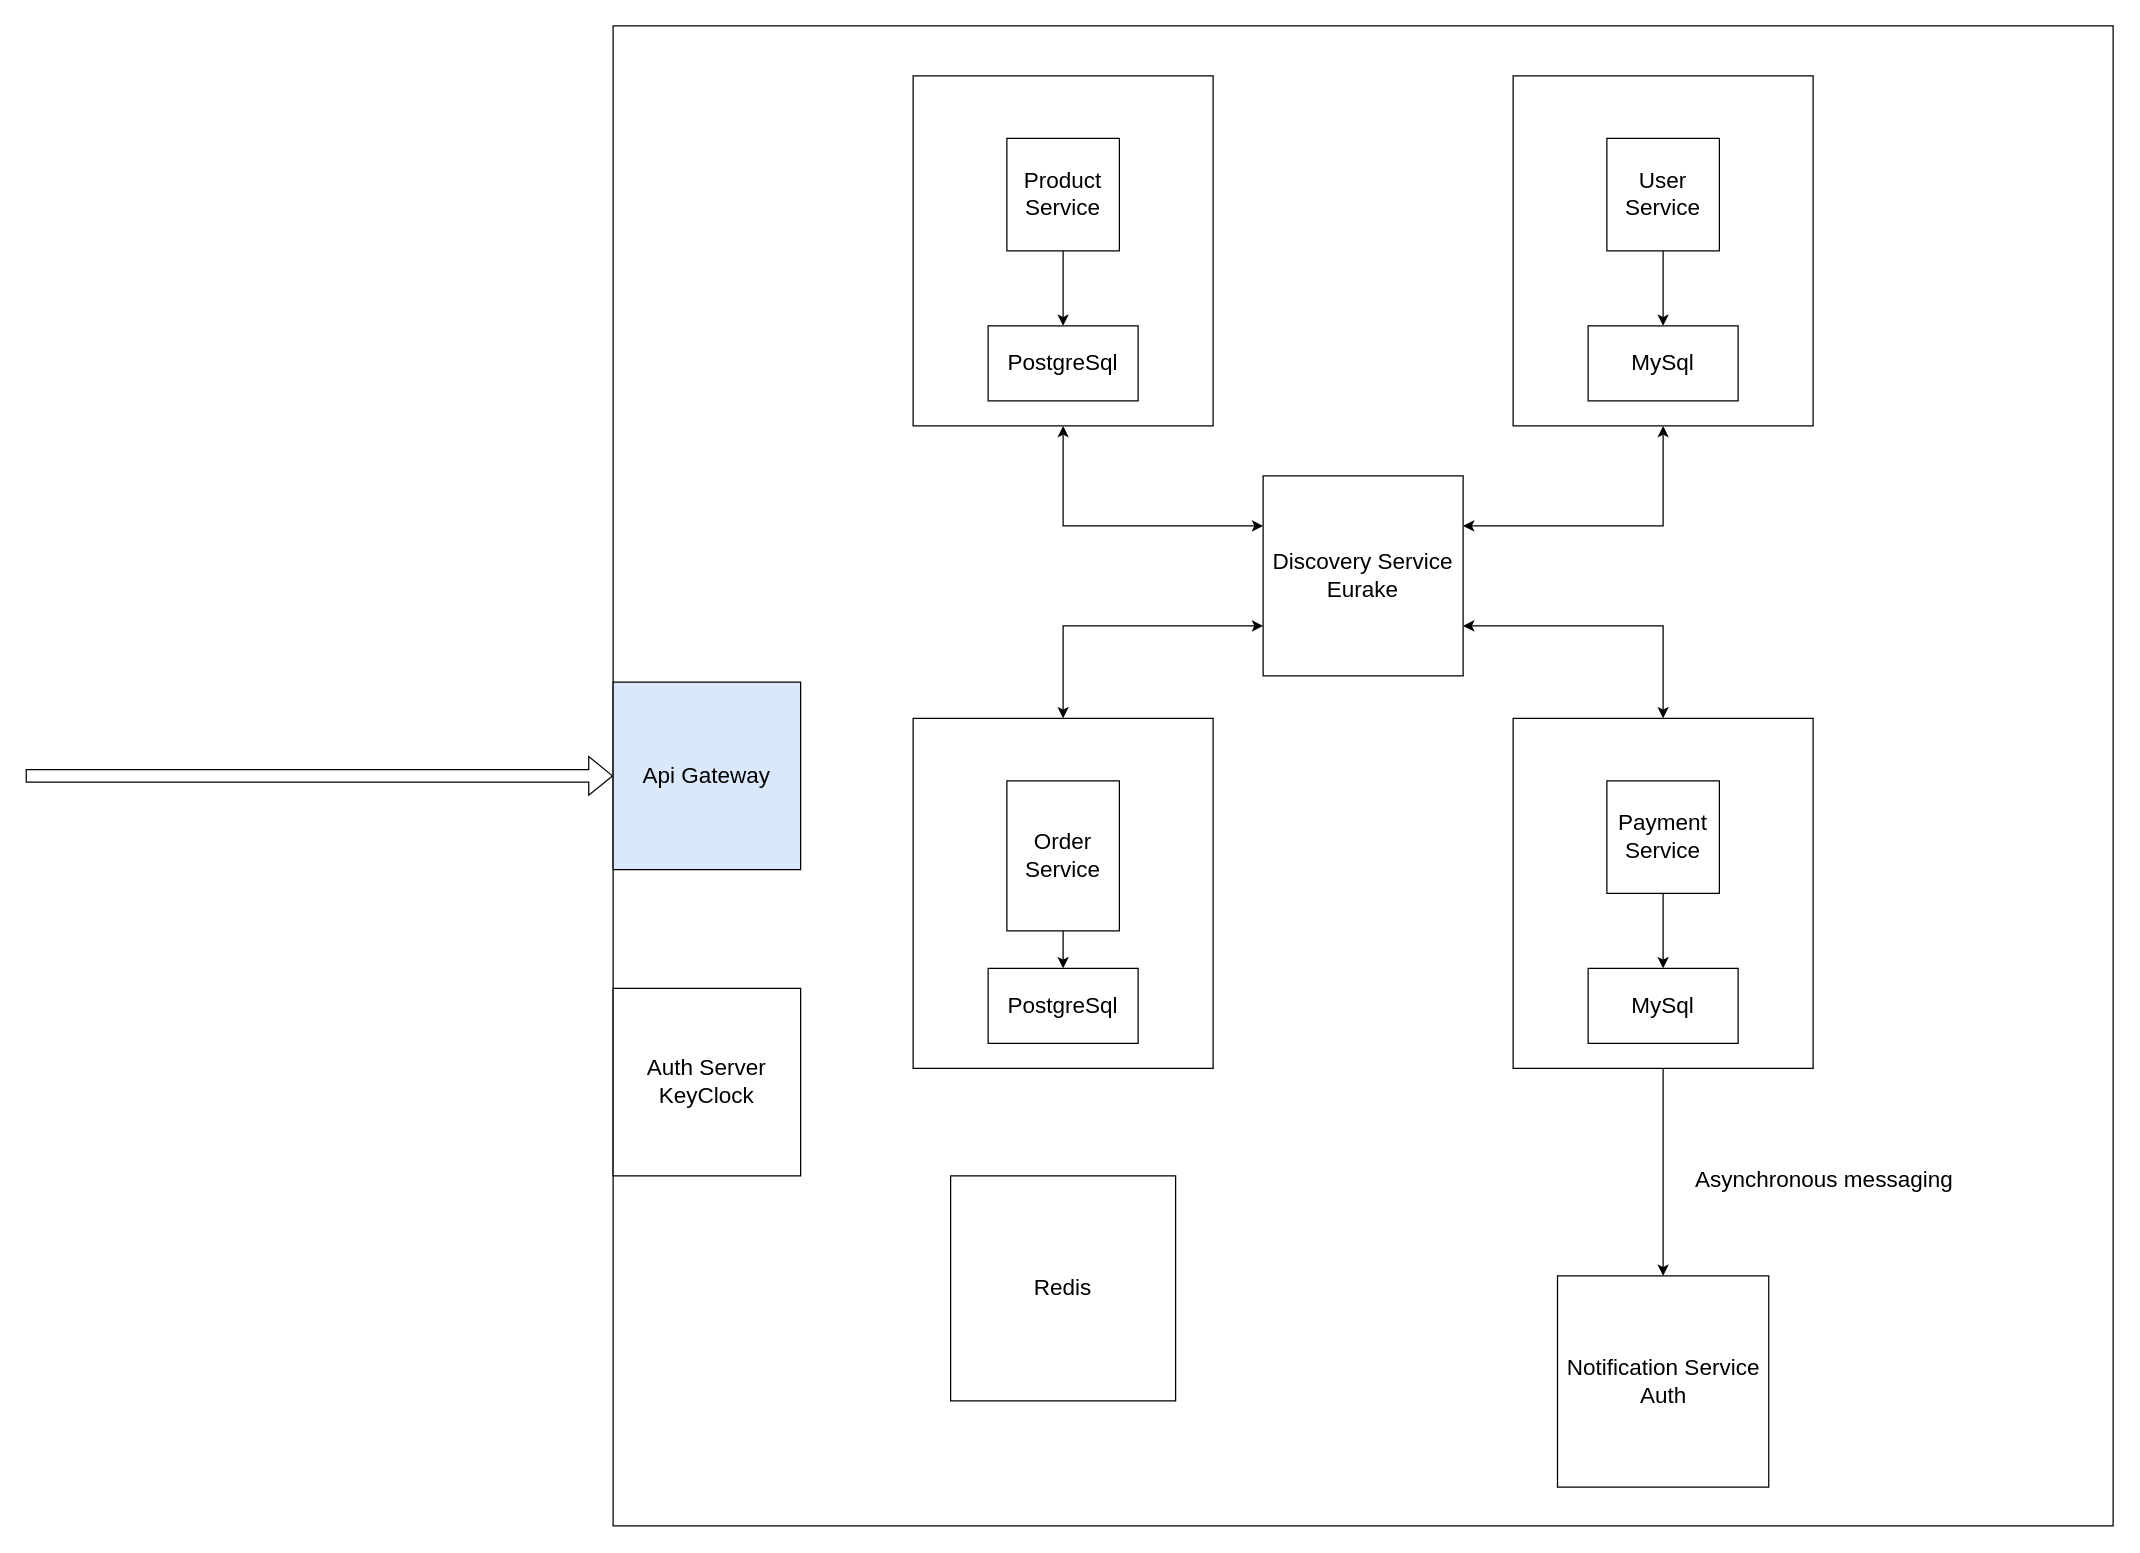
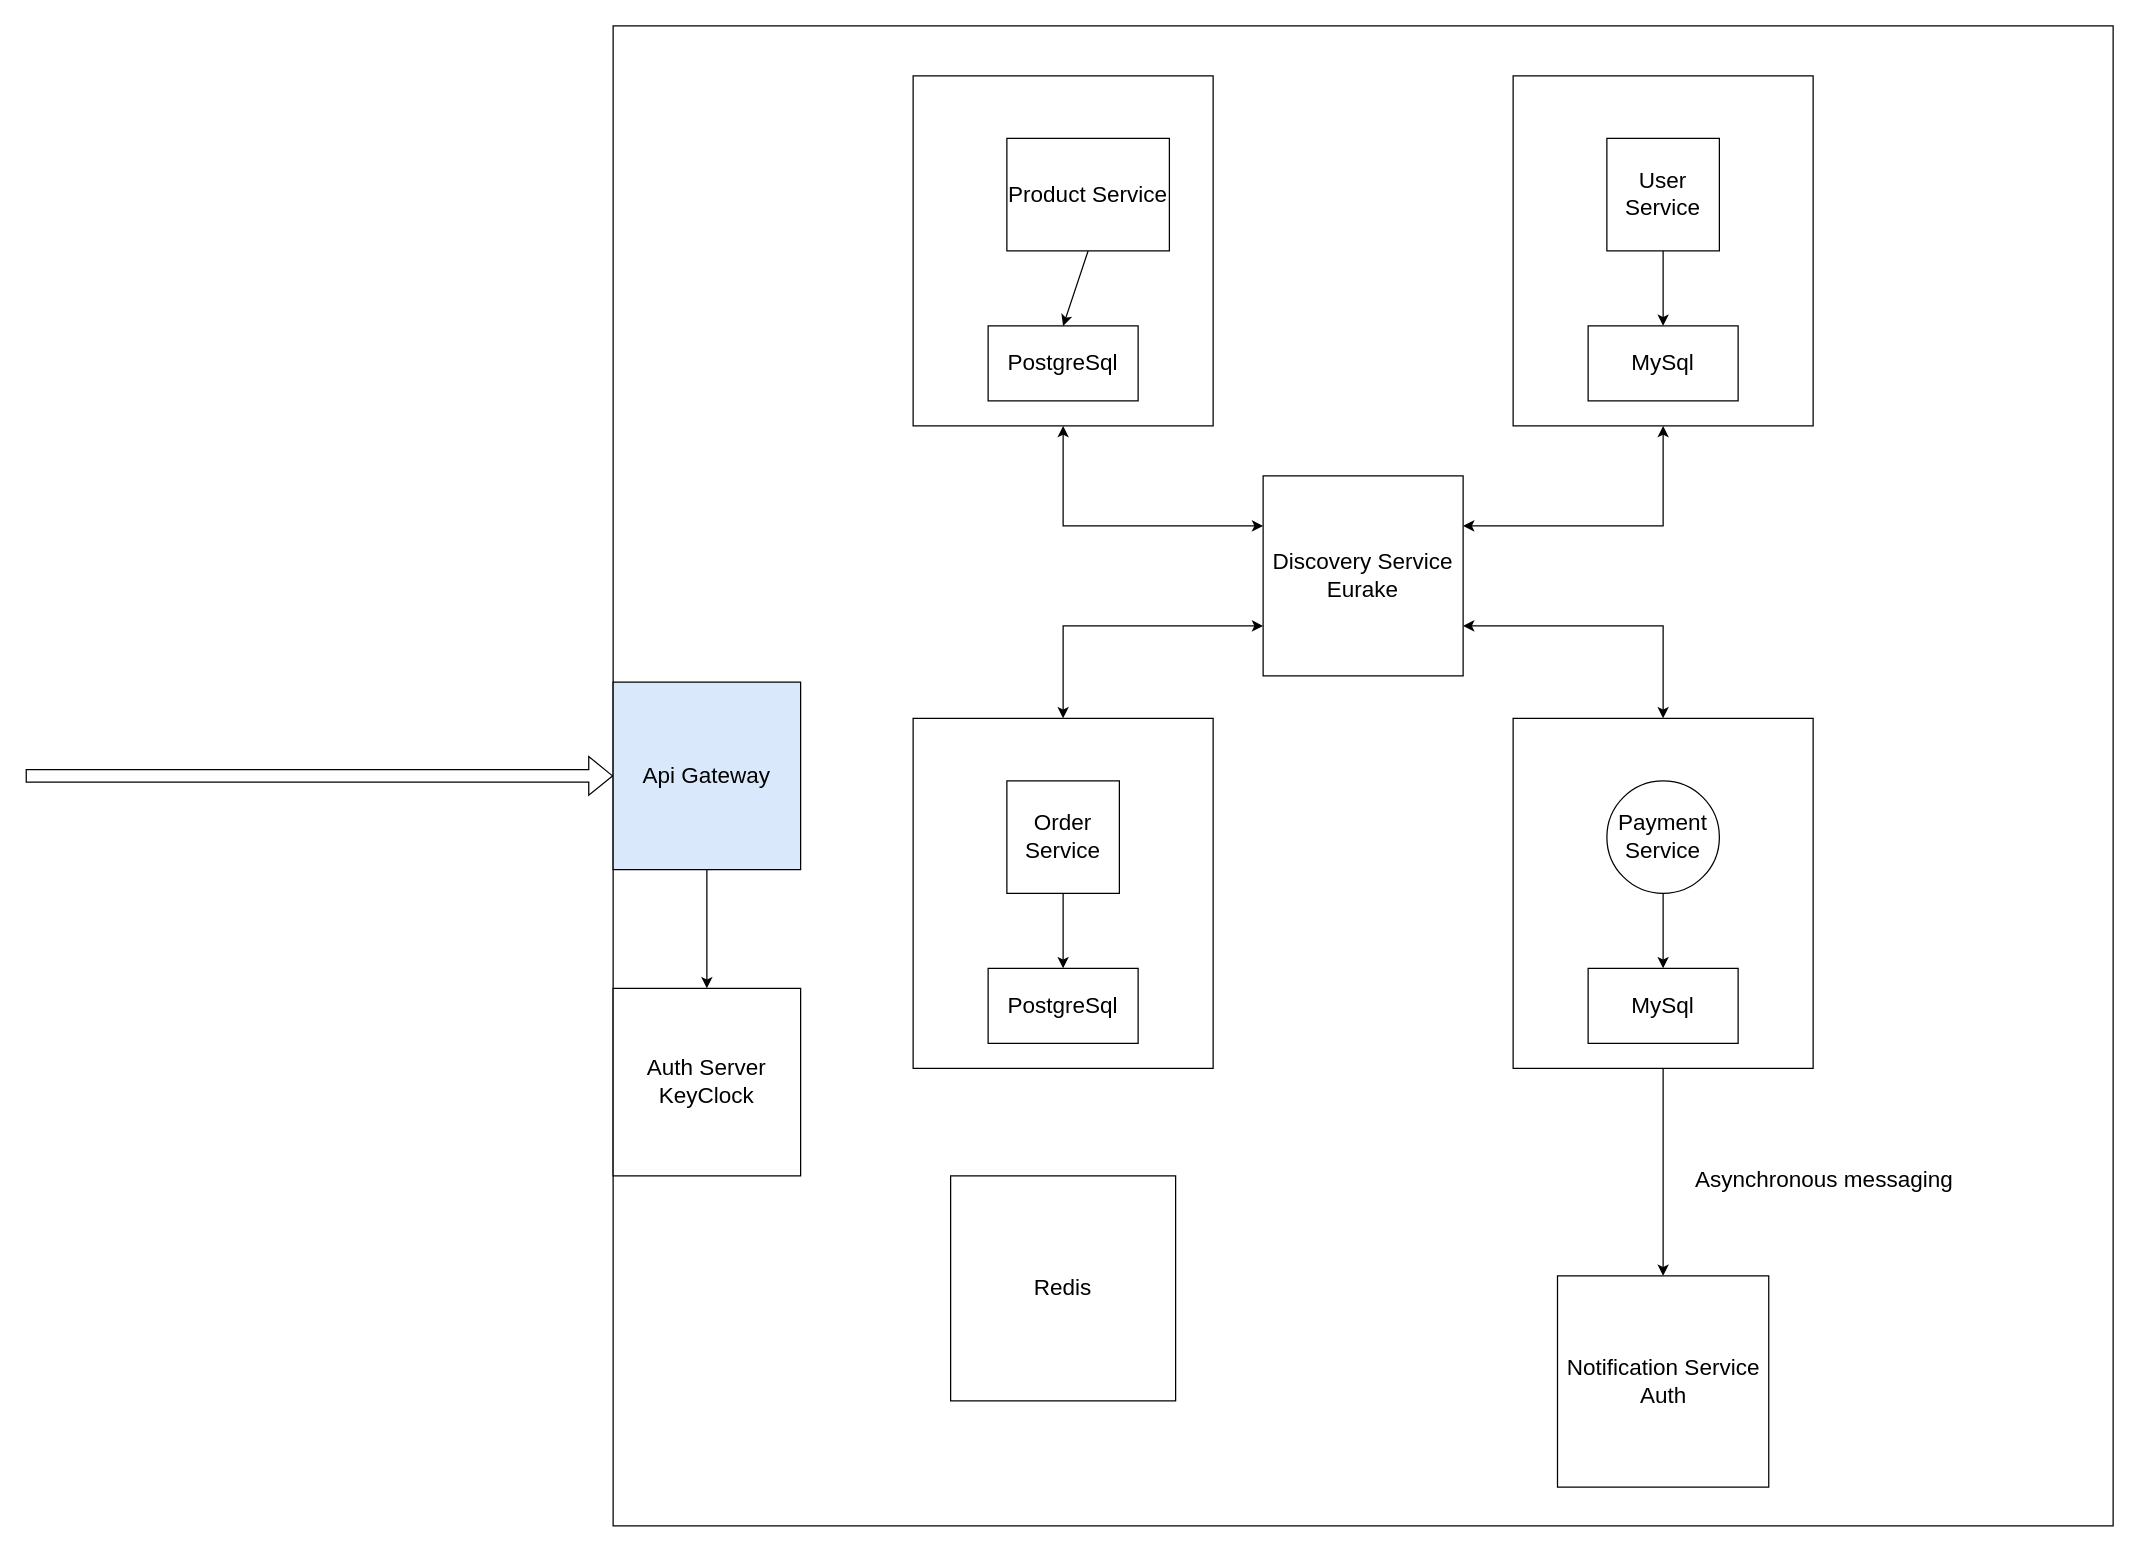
(1063, 194) -> (1088, 194)
(1663, 837) -> (1663, 837)
(1063, 856) -> (1063, 837)
none -> (707, 925)
